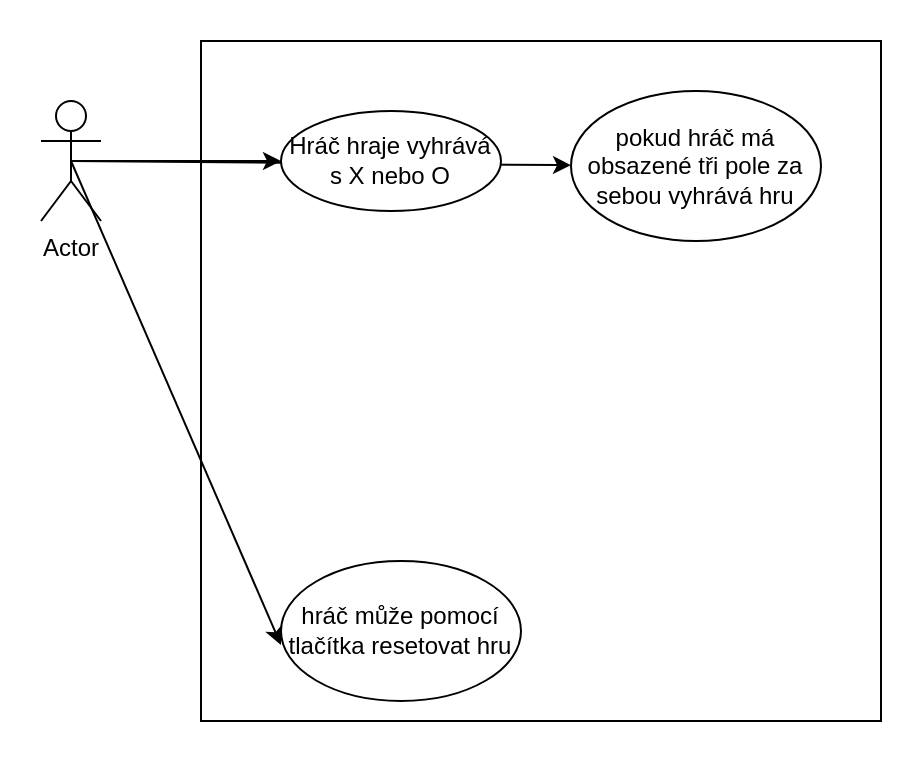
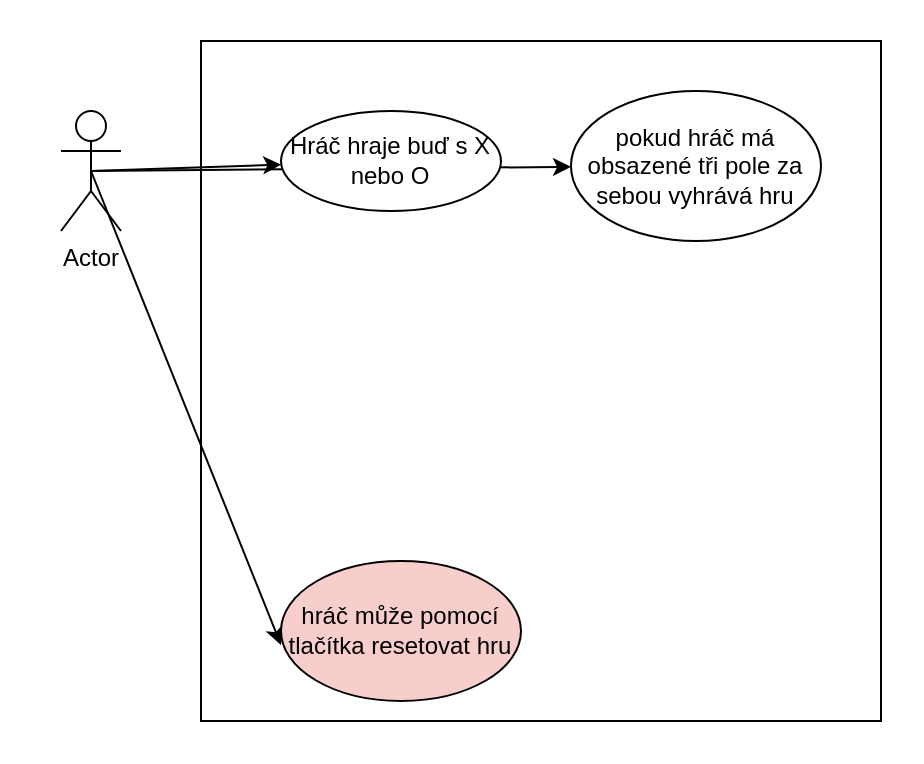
(71, 161) -> (91, 171)
(391, 161) -> (391, 161)
(401, 631) -> (401, 631)
